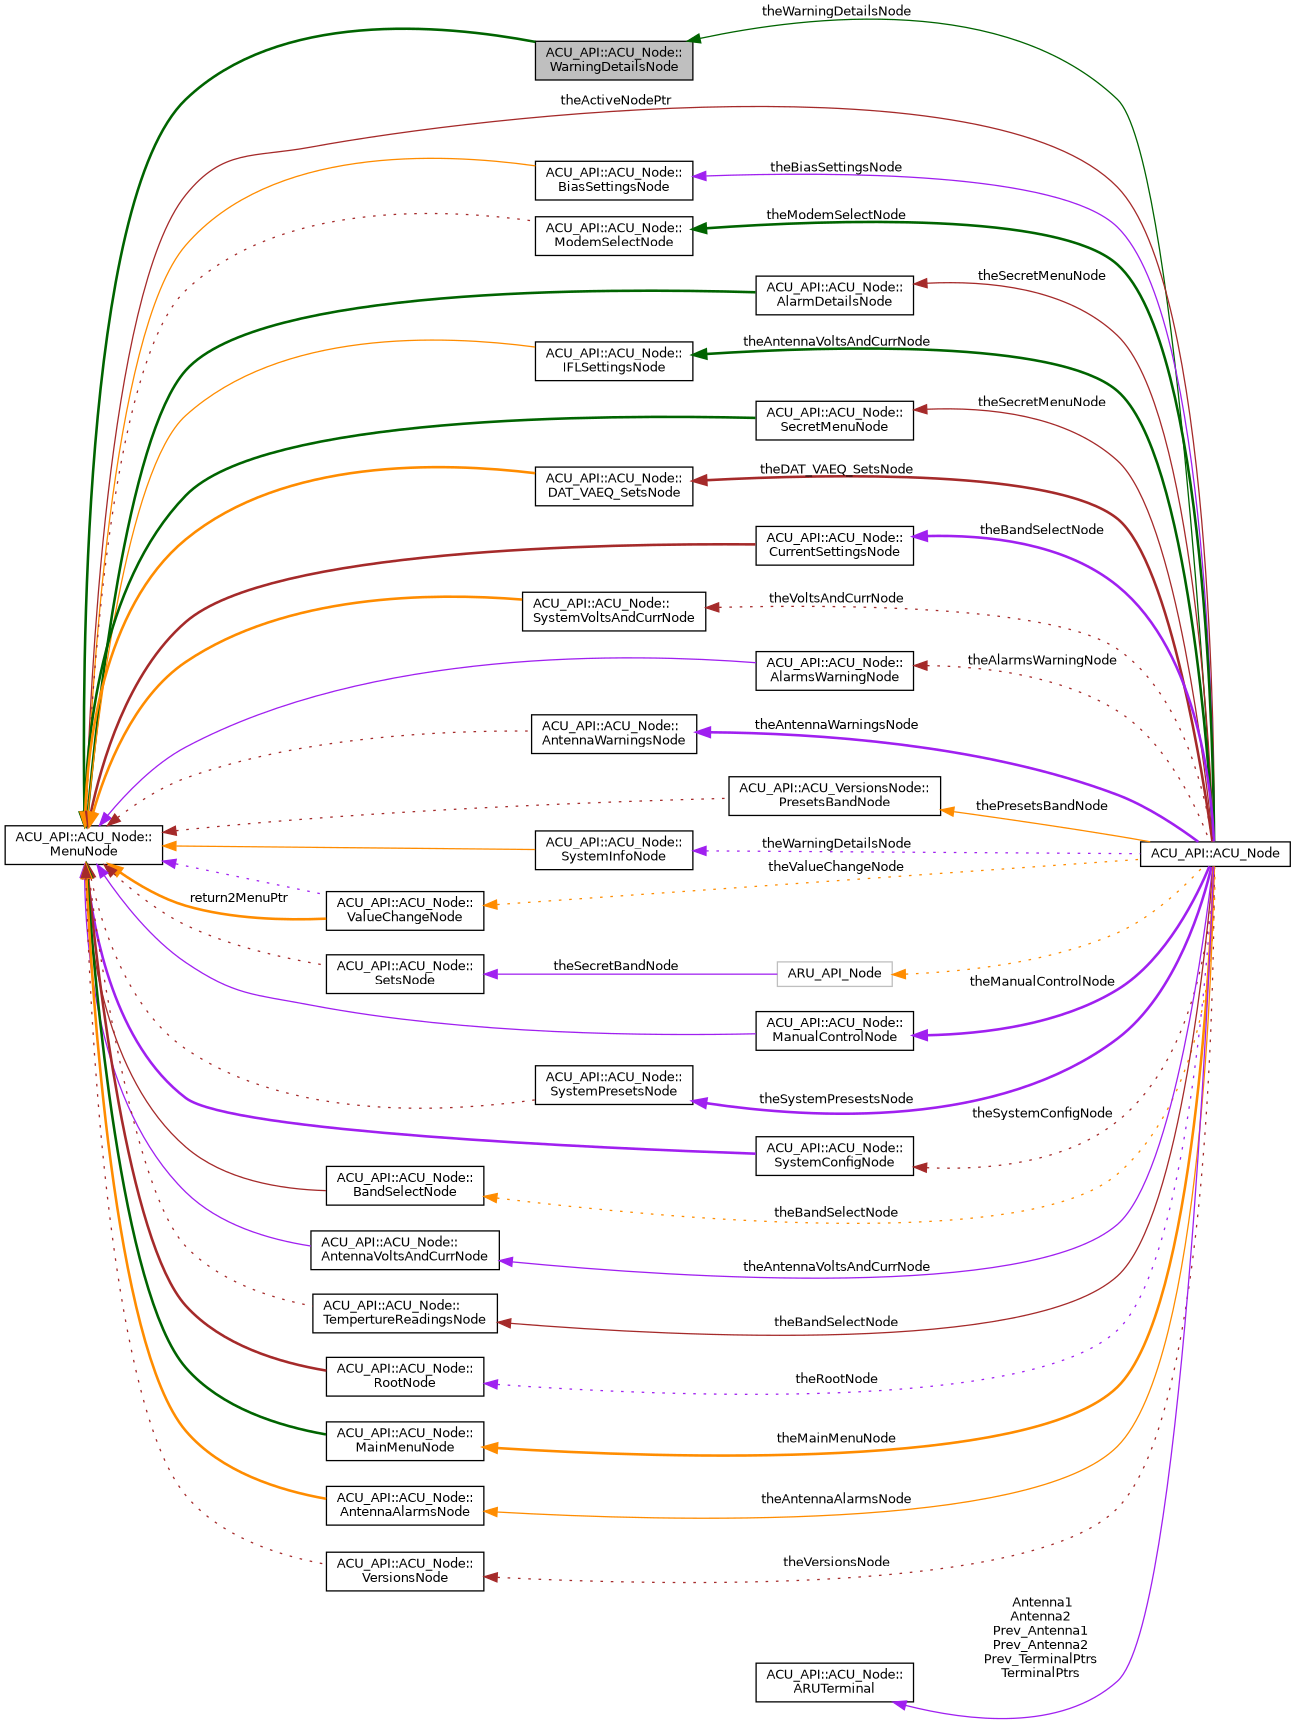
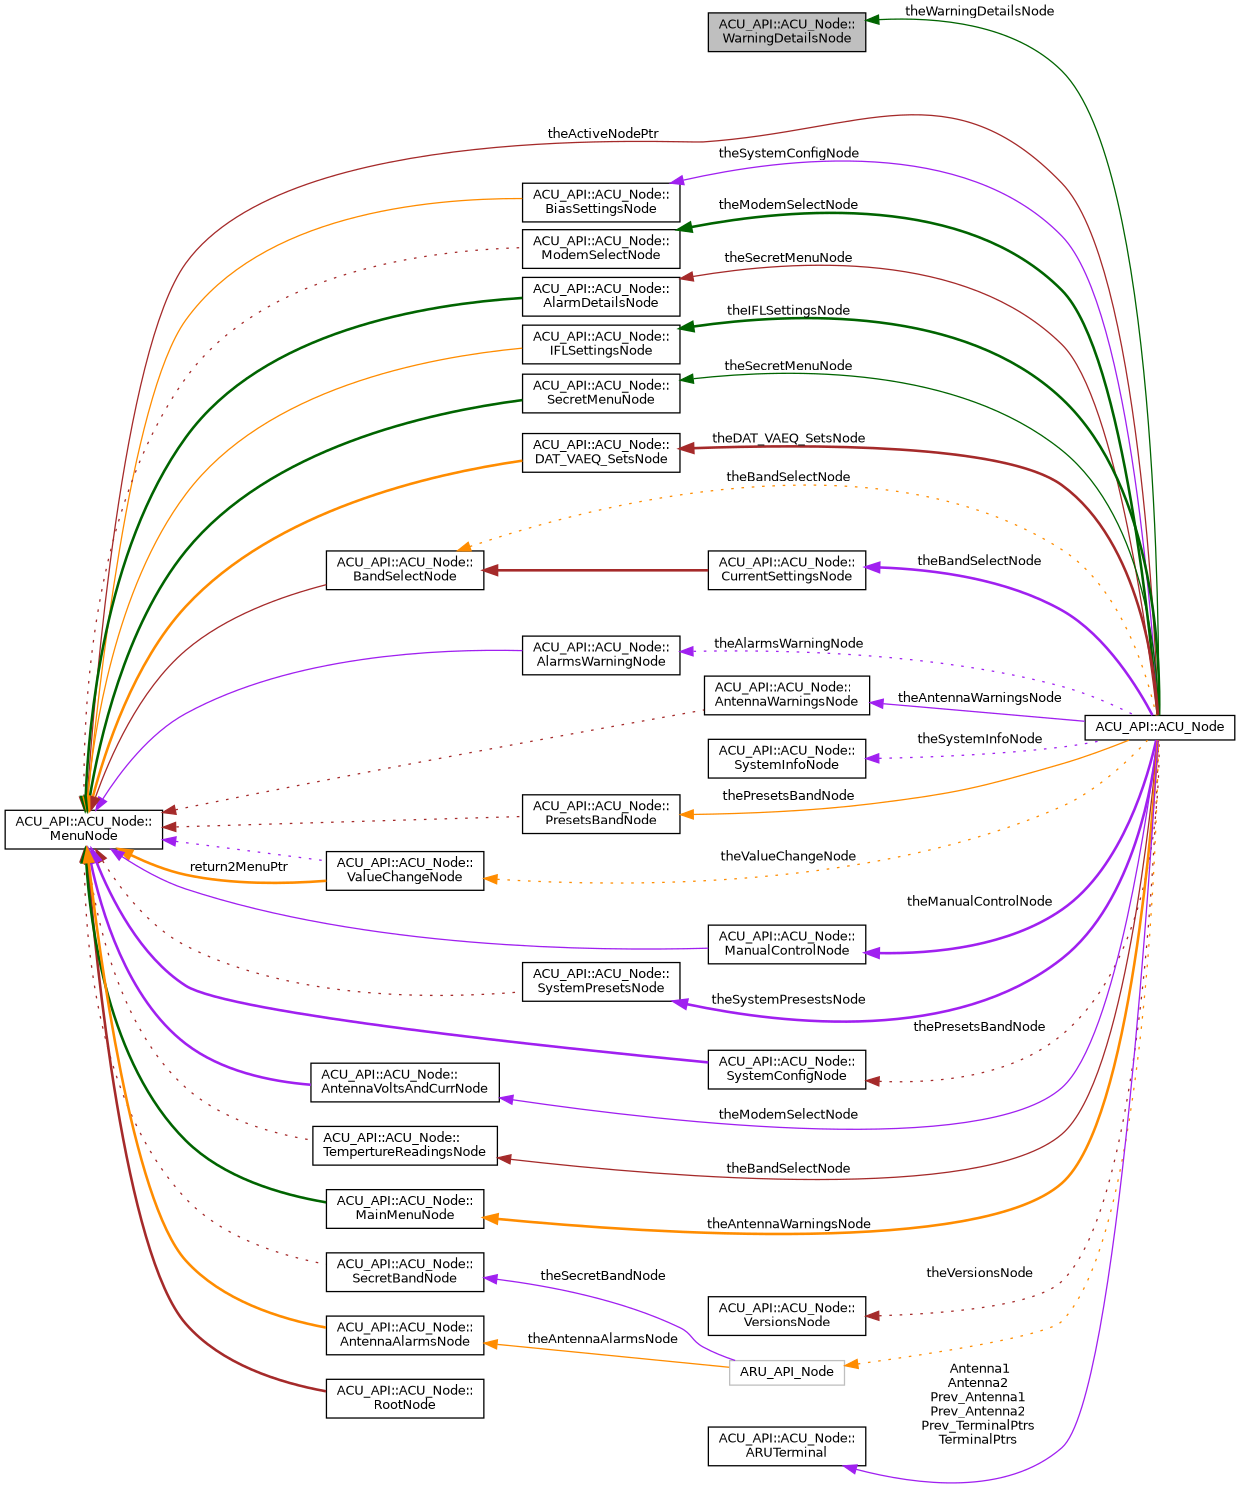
(835, 168) -> (787, 154)
(120, 266) -> none
(835, 343) -> (787, 312)
(1160, 547) -> (1023, 424)
(358, 566) -> (603, 570)
(614, 612) -> none
(1102, 702) -> (918, 660)
(963, 754) -> (984, 712)
(835, 796) -> (601, 814)
(835, 844) -> (978, 740)
(356, 848) -> none
(405, 974) -> (405, 1272)
(1041, 1114) -> (978, 1028)
(153, 1152) -> (159, 1017)
(835, 1268) -> (787, 1115)
(118, 1271) -> none
(1049, 1363) -> none
(835, 1439) -> (787, 1225)
(1101, 1457) -> (613, 1356)
